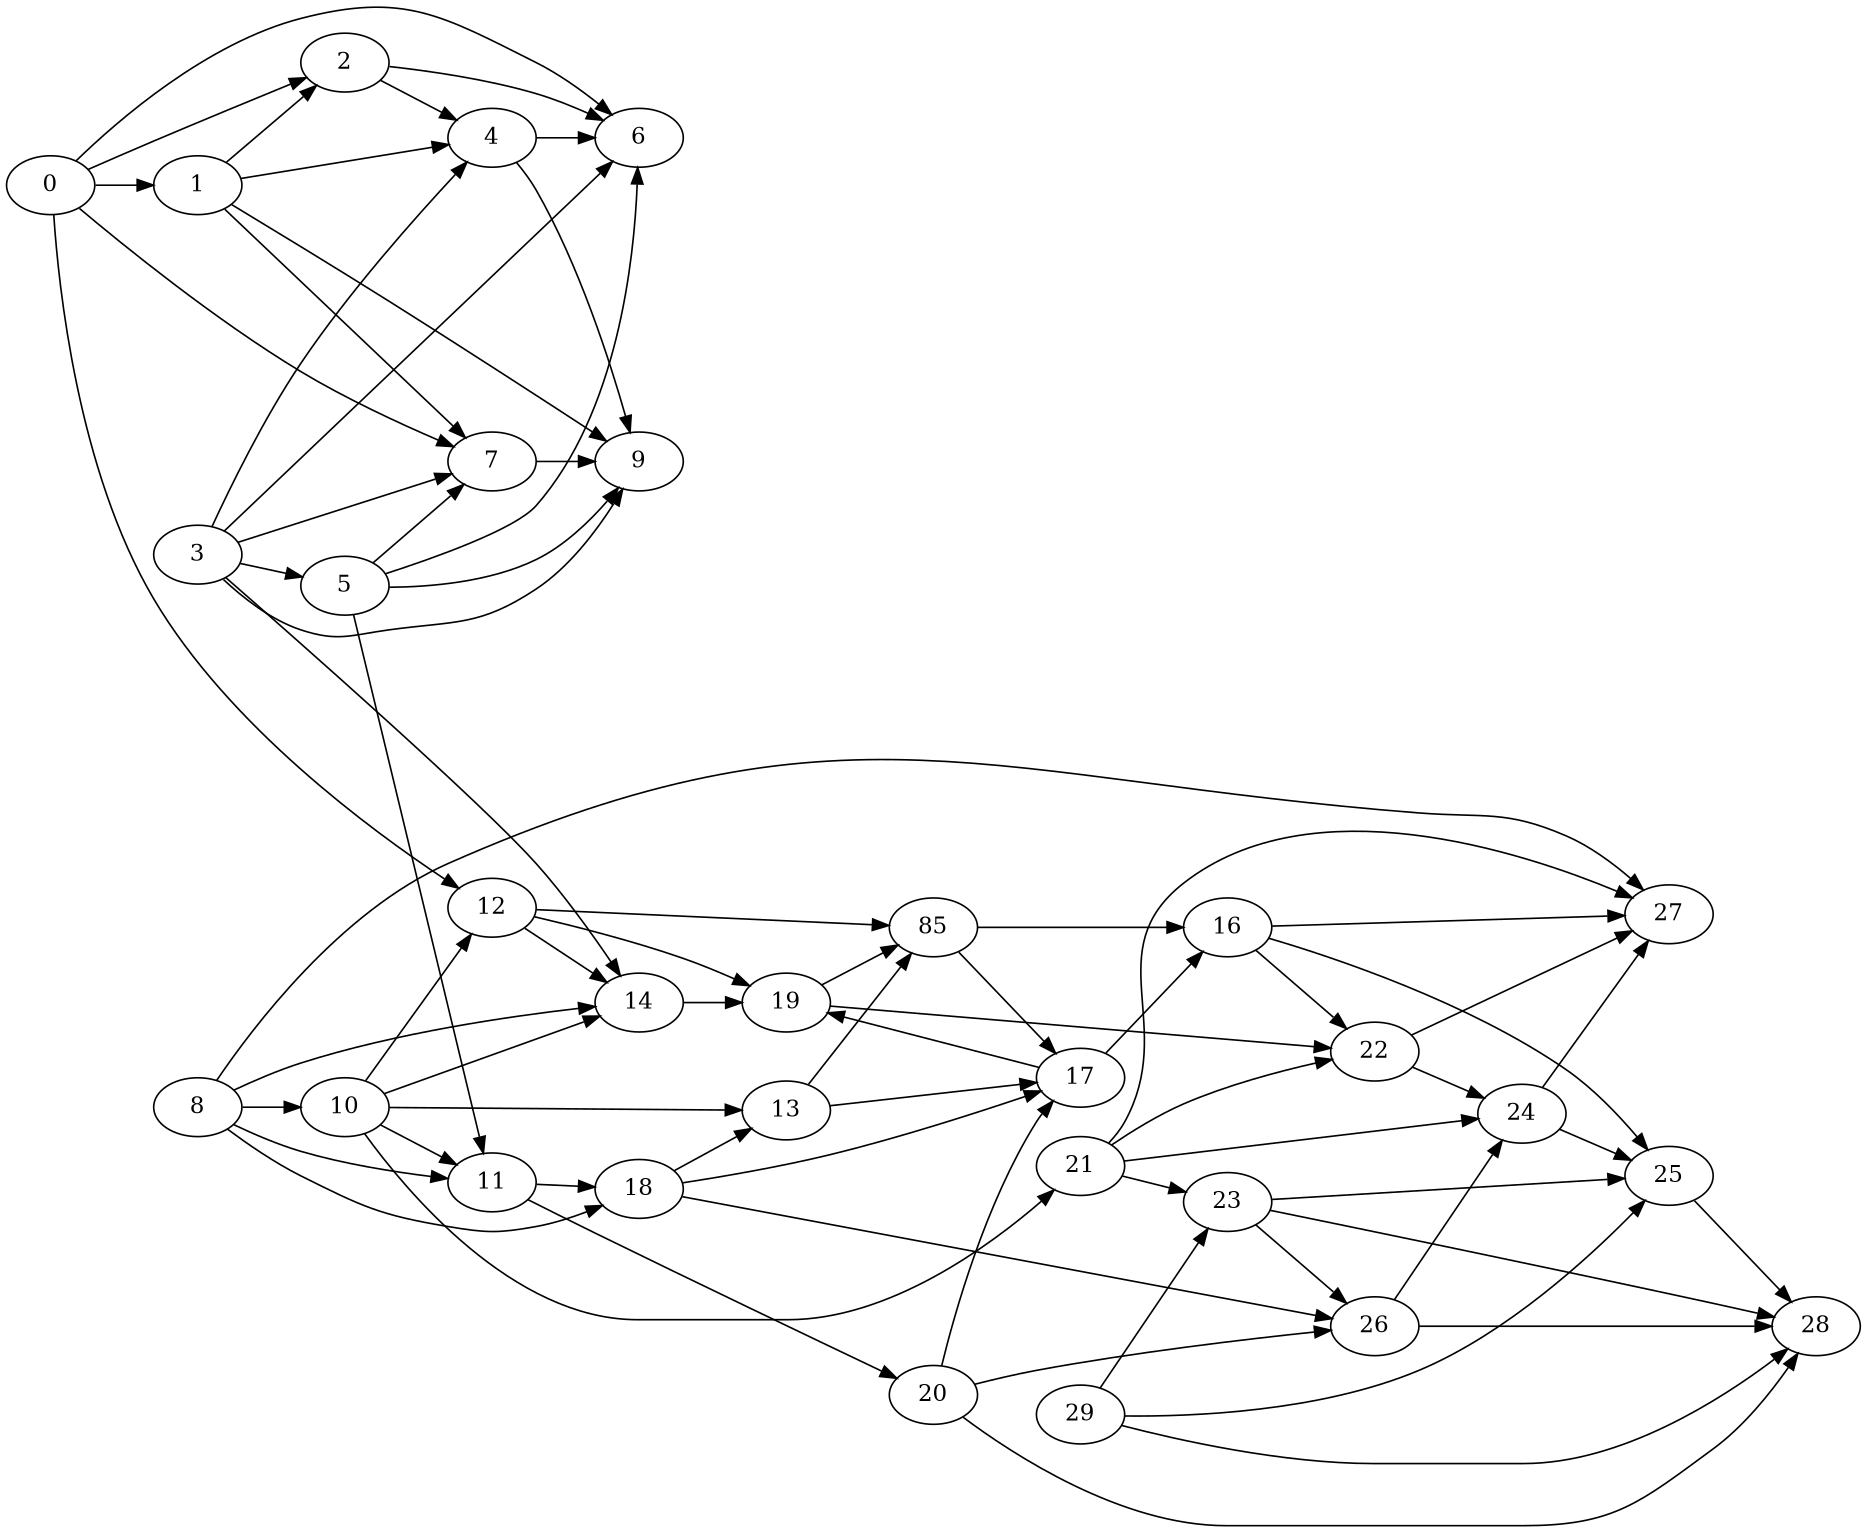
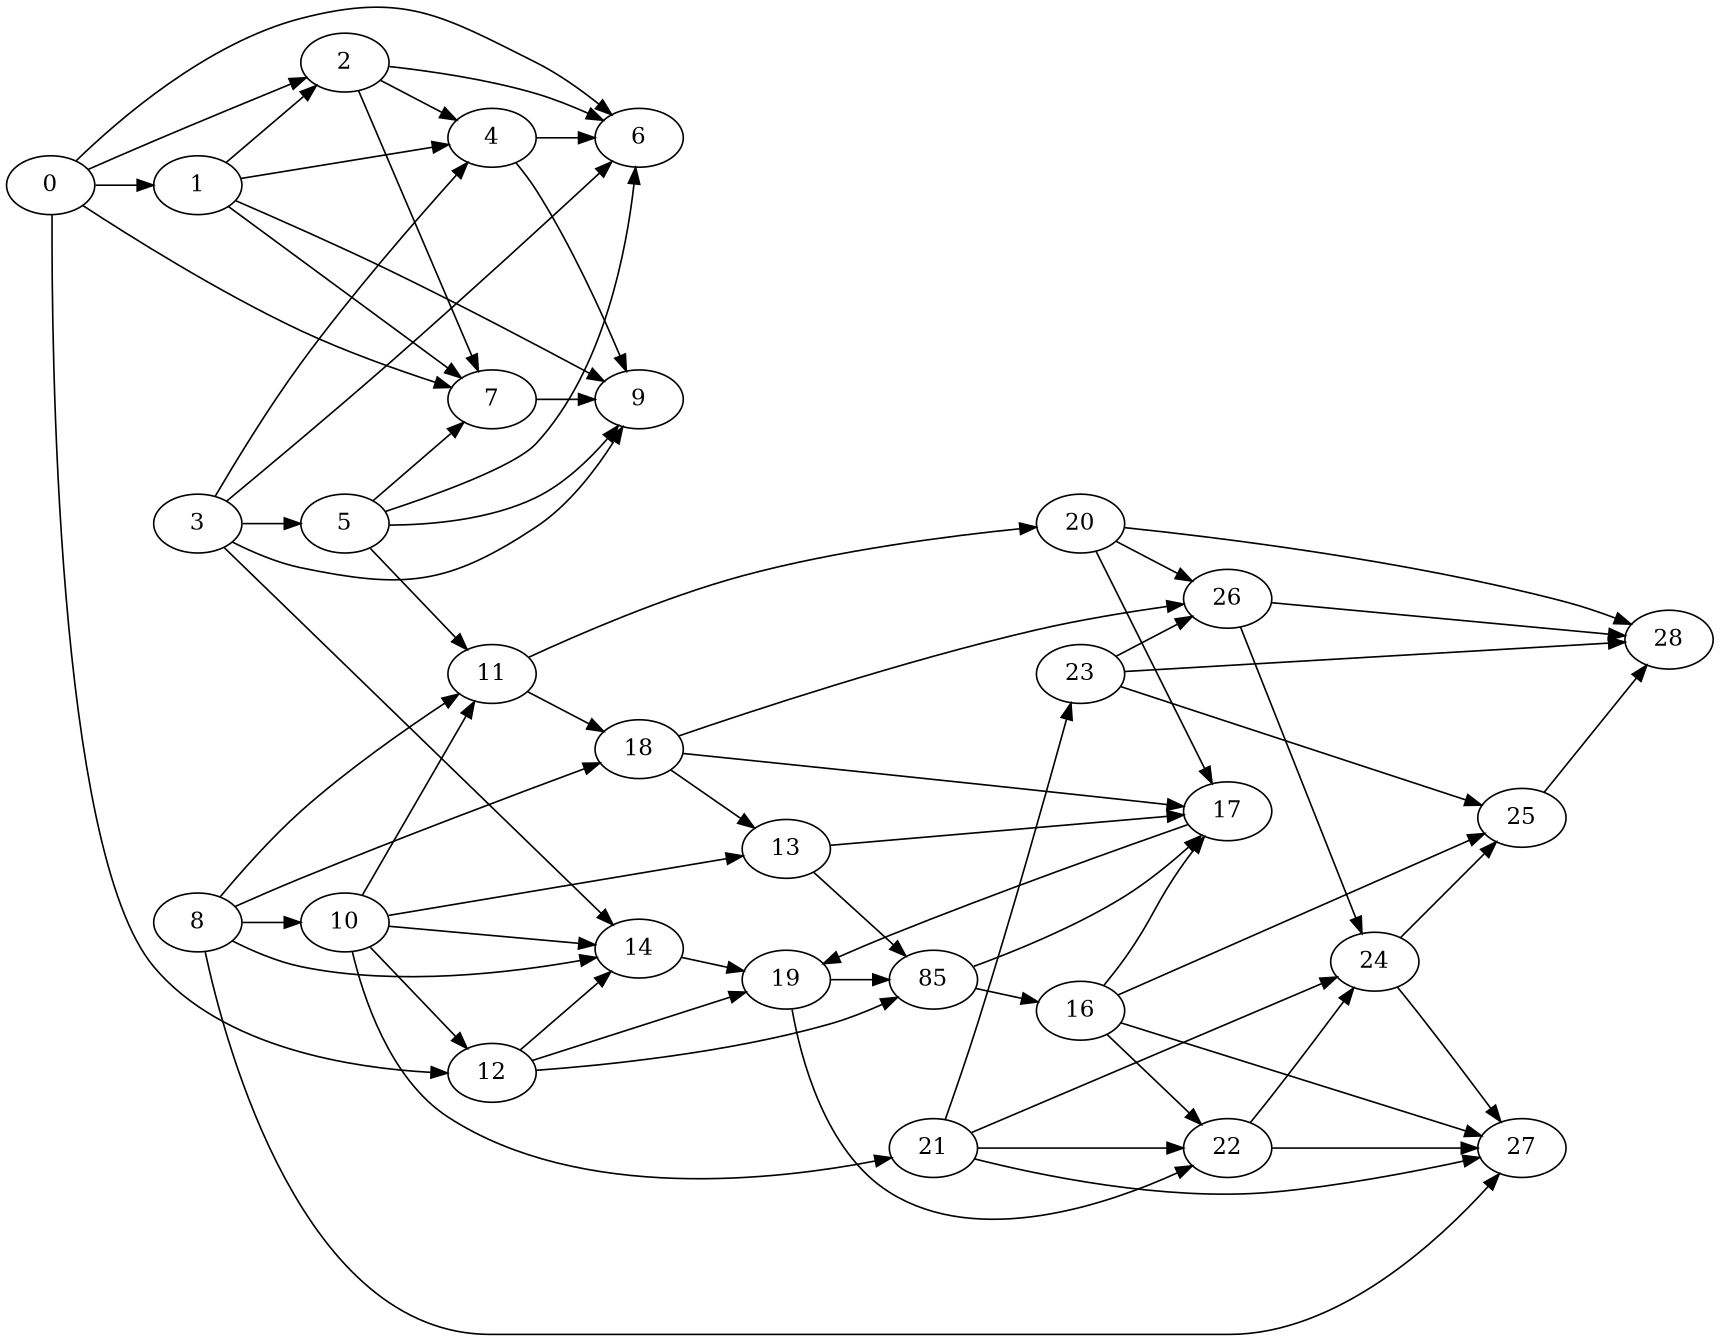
(337, 511) -> (410, 210)
(1153, 1004) -> (1150, 918)
(1081, 1415) -> none
